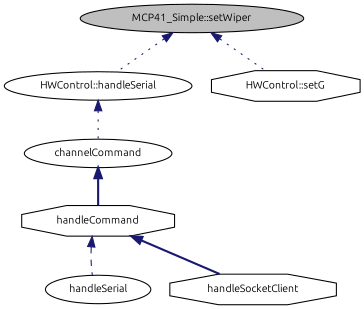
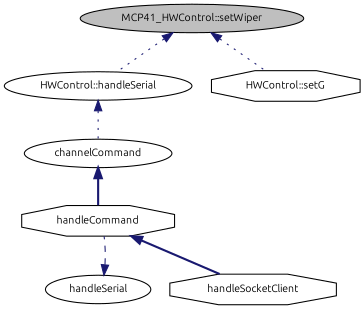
(192, 18) -> (192, 18)
(91, 261) -> (105, 250)
